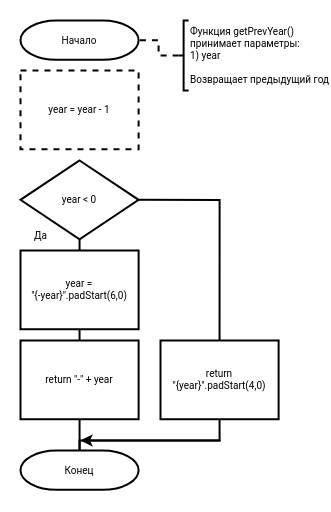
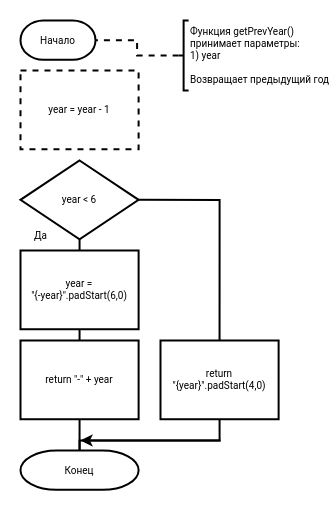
(80, 40) -> (58, 40)
(80, 200) -> (80, 200)
